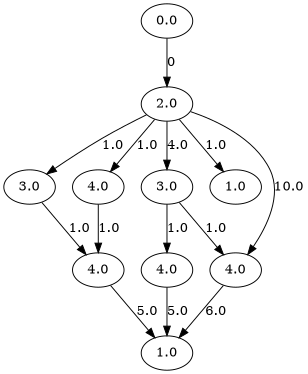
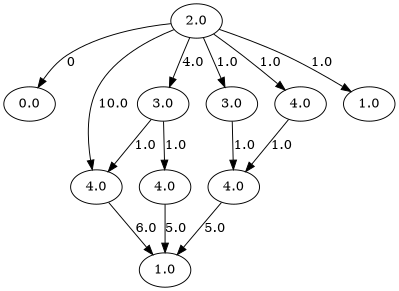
(167, 58) -> (101, 39)
